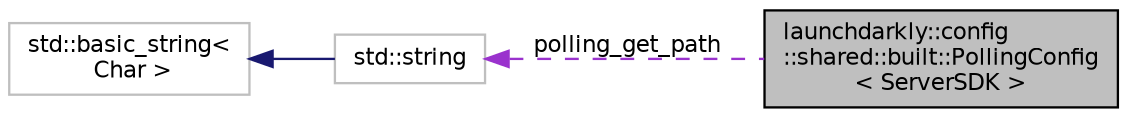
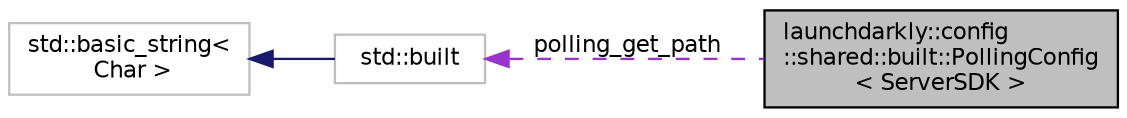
(410, 59) -> (410, 59)
